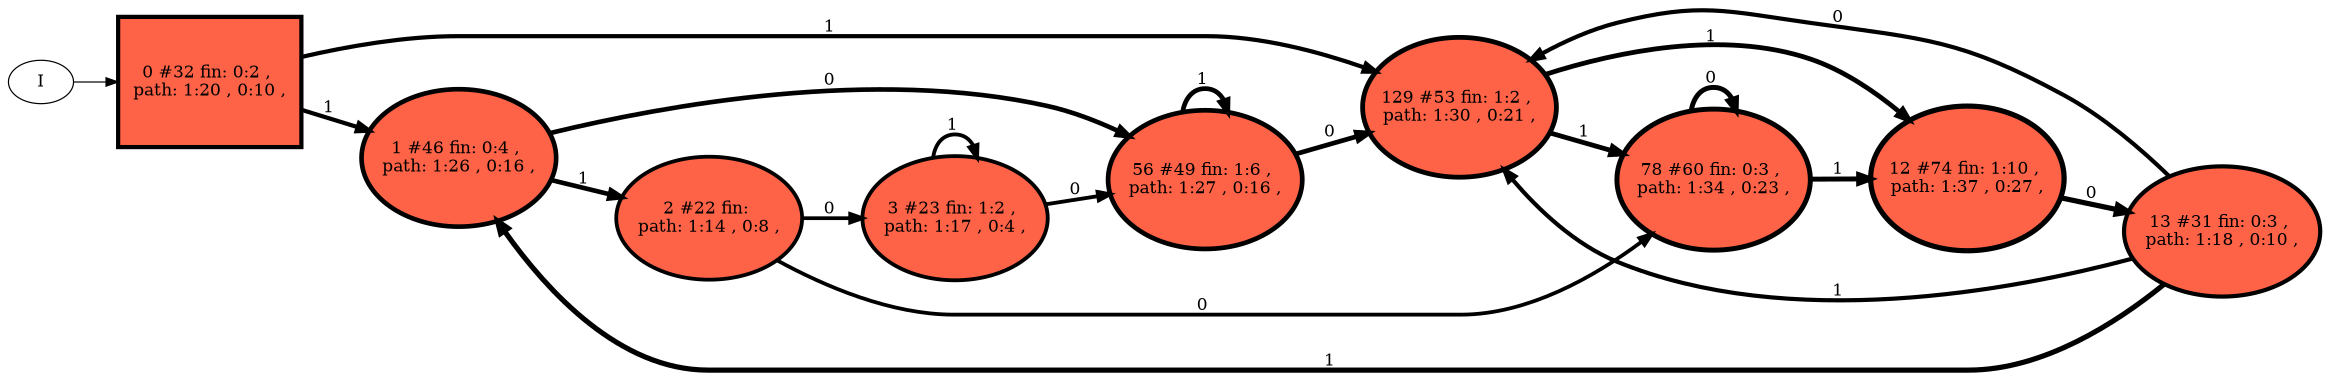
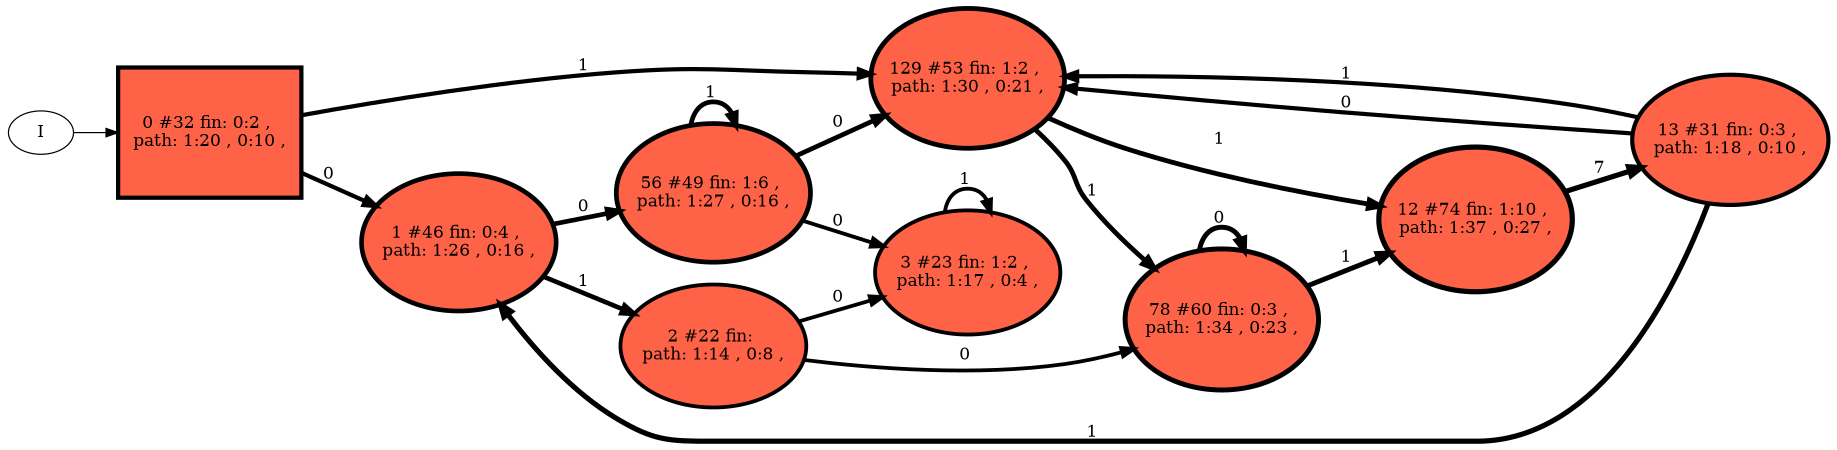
(332, 108) -> (332, 174)
(2094, 193) -> (1602, 168)
(1072, 200) -> (837, 232)
